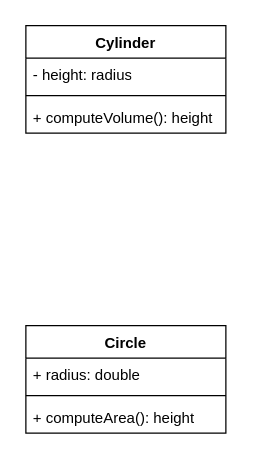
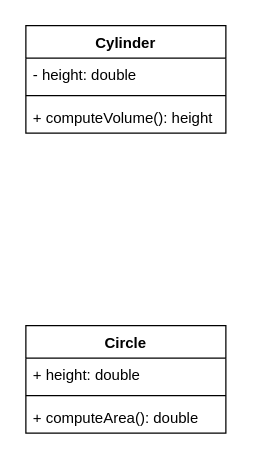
(91, 76) -> (91, 76)
(91, 376) -> (91, 376)
(122, 418) -> (122, 418)
